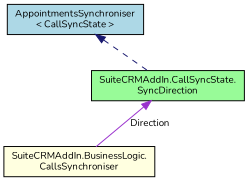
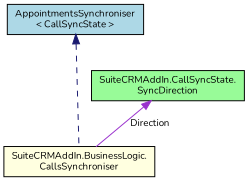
(126, 56) -> (78, 95)
